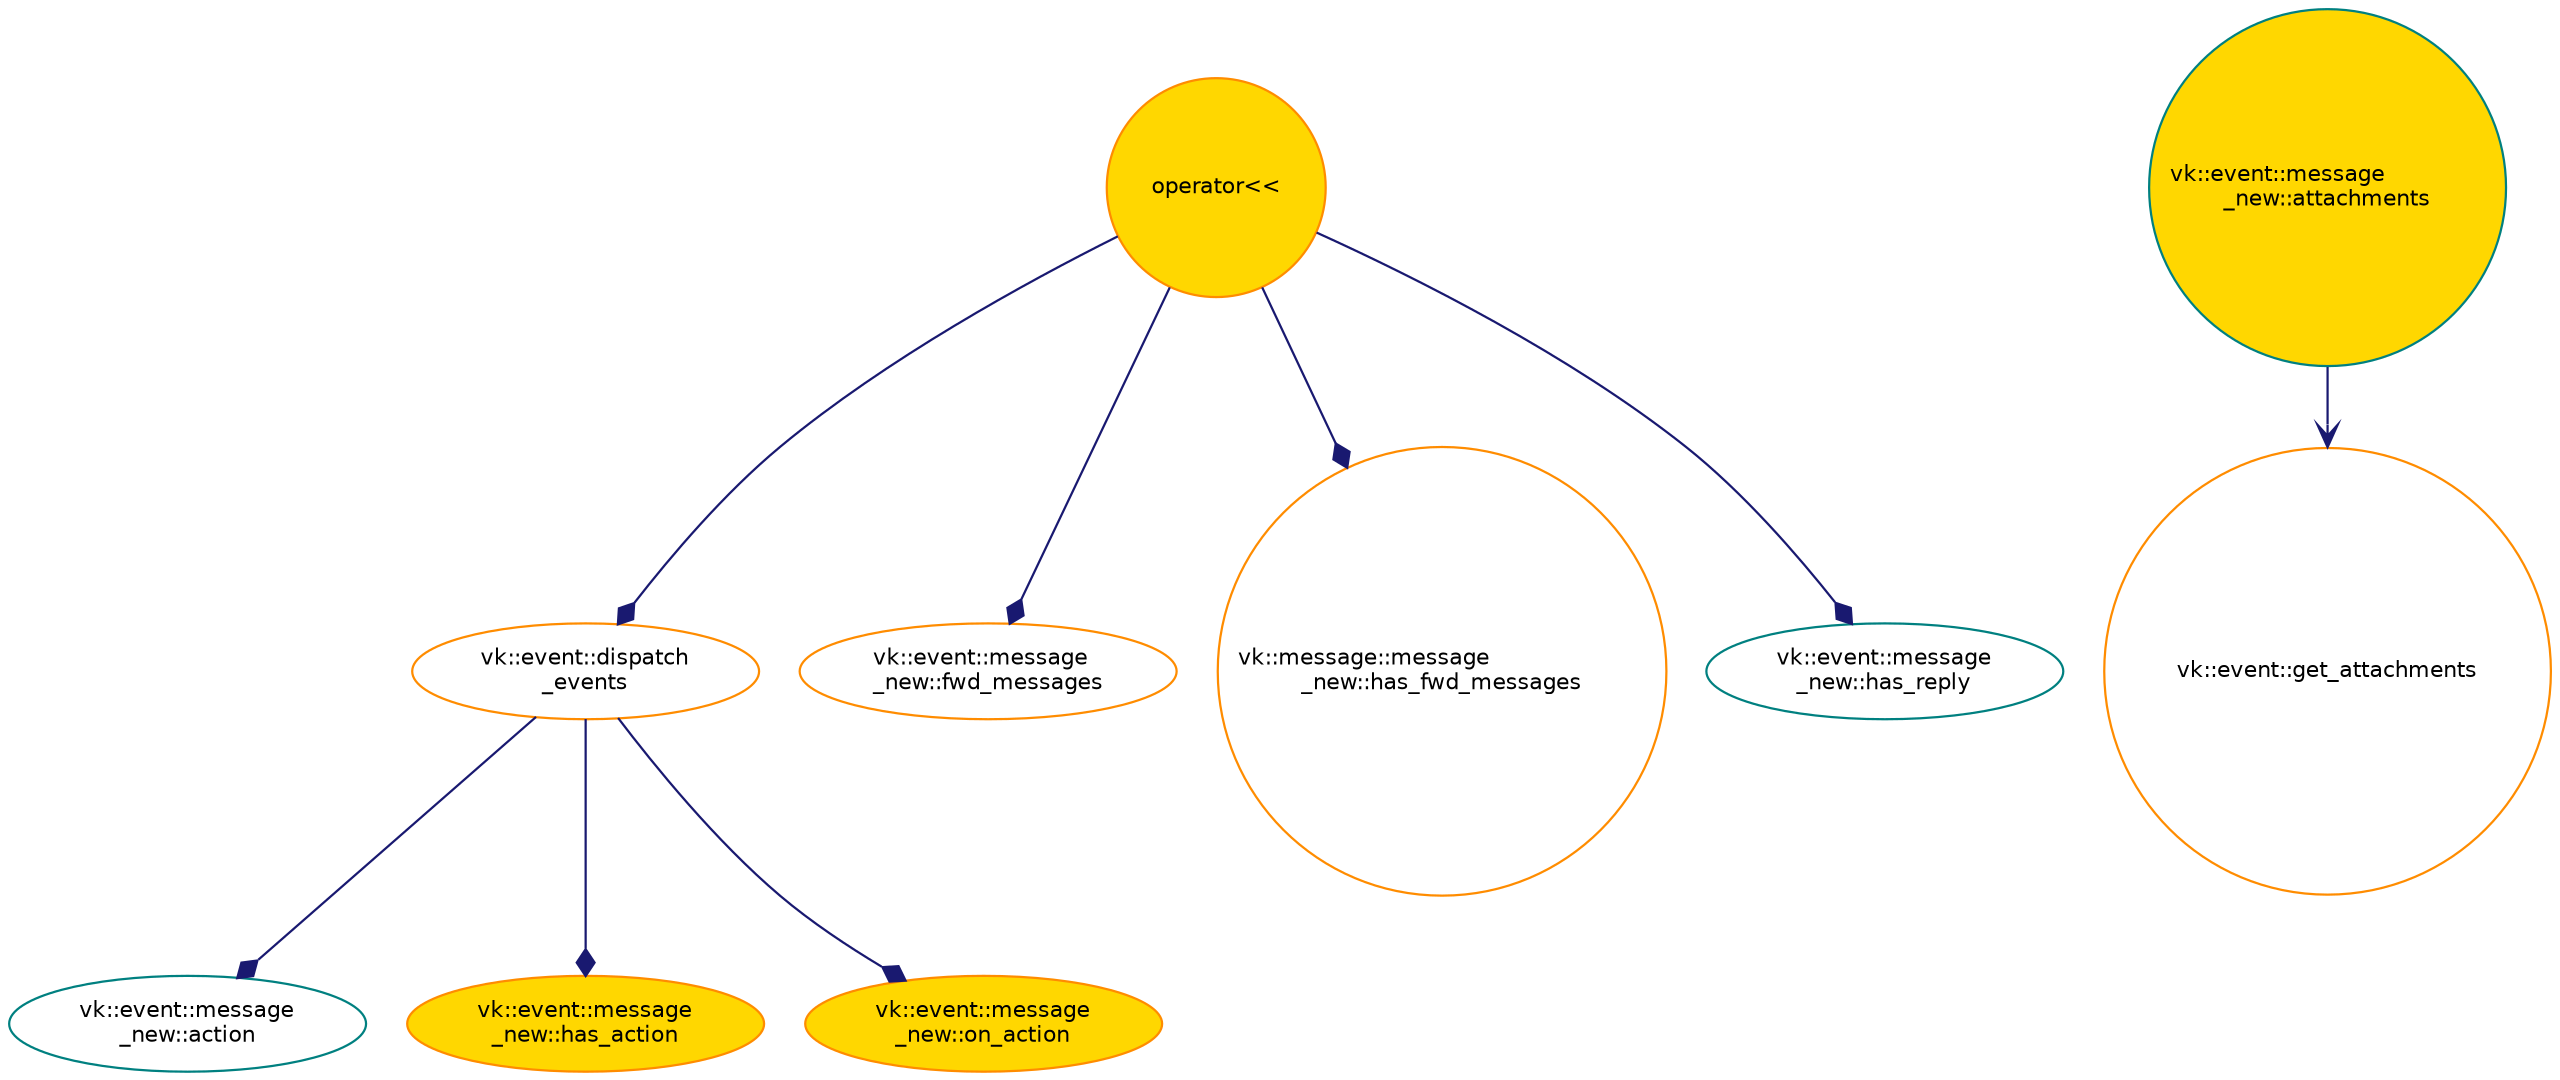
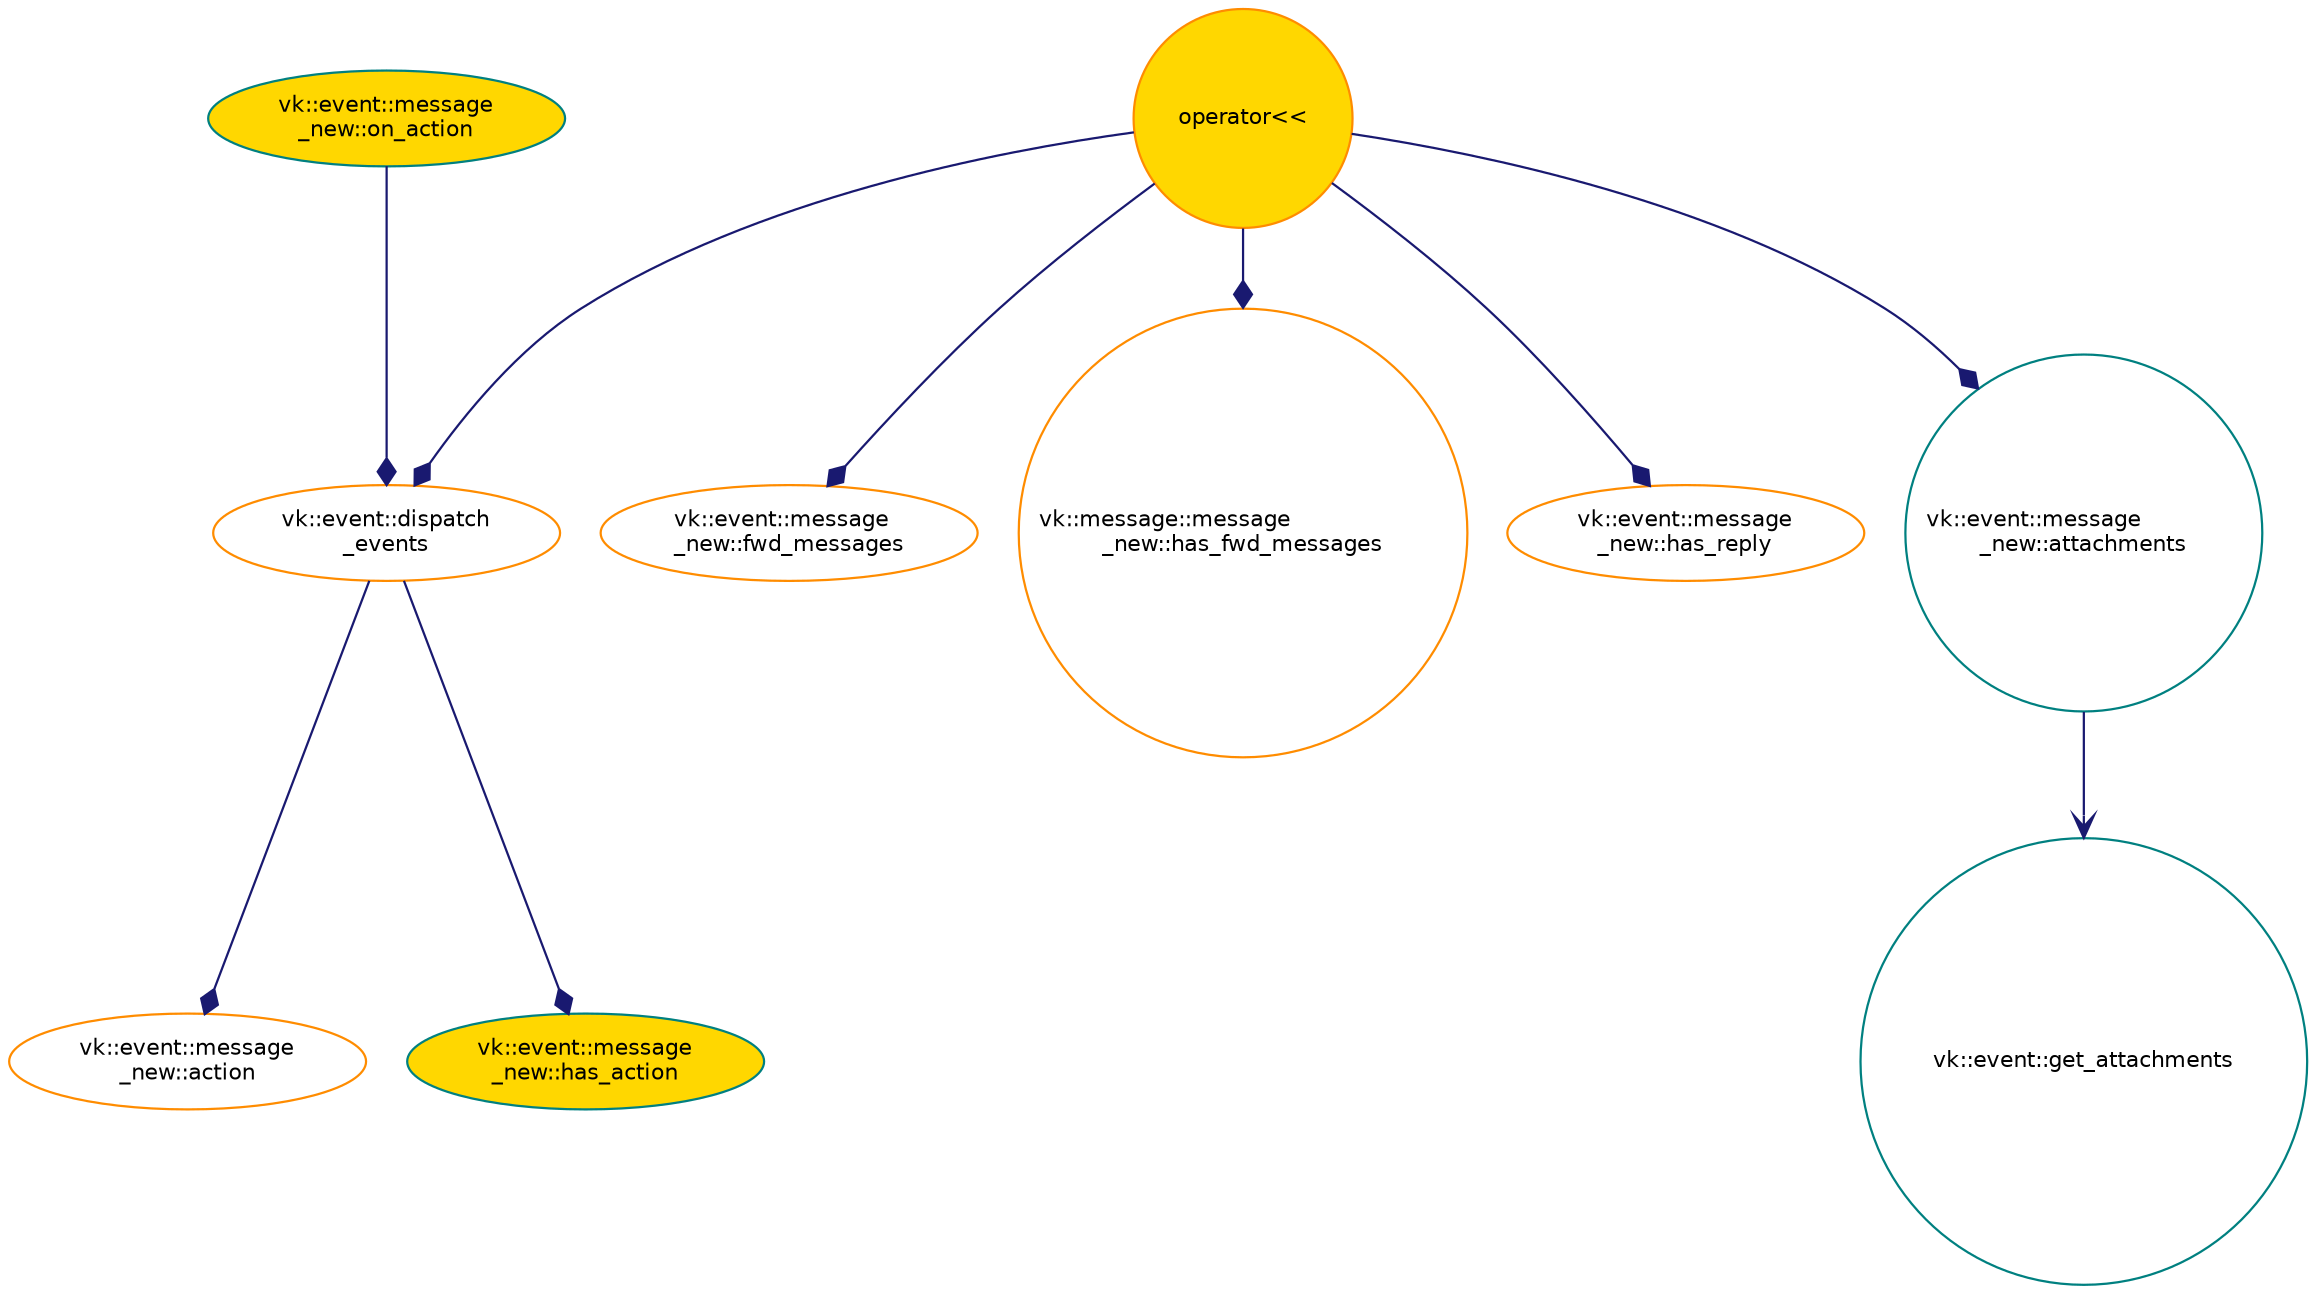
(2328, 188) -> (2084, 533)
none -> (1673, 210)
(1885, 671) -> (1686, 533)
(2328, 671) -> (2084, 1061)
(737, 856) -> (387, 312)
(188, 1024) -> (188, 1061)
(586, 1024) -> (586, 1061)
(984, 1024) -> (387, 118)
